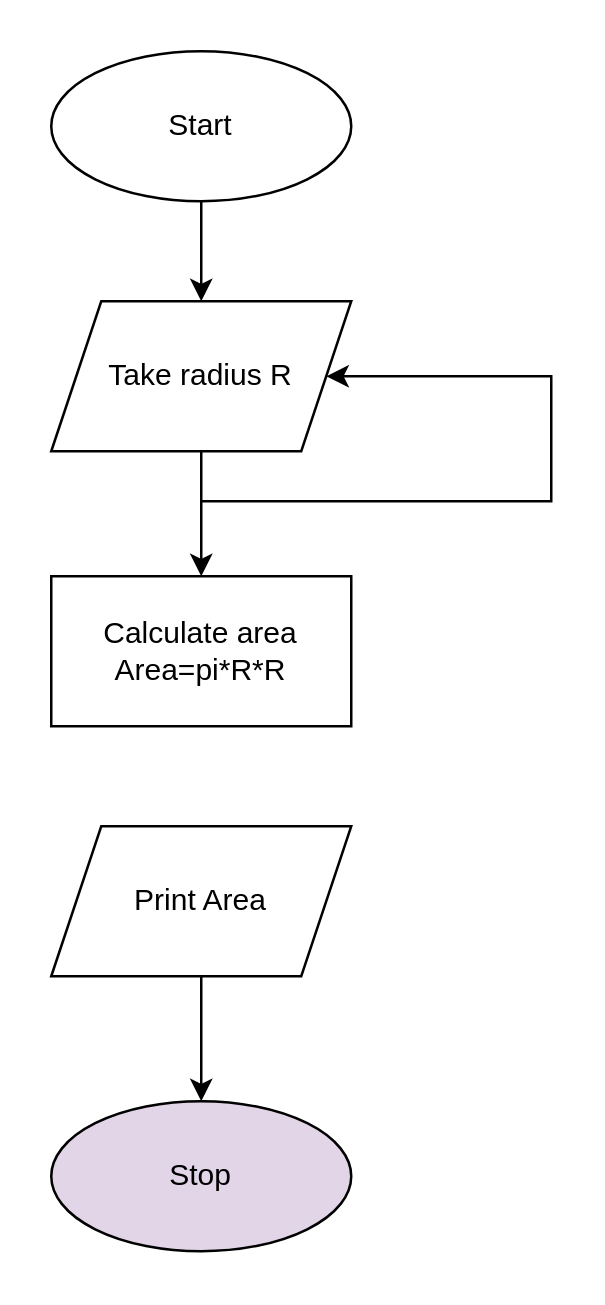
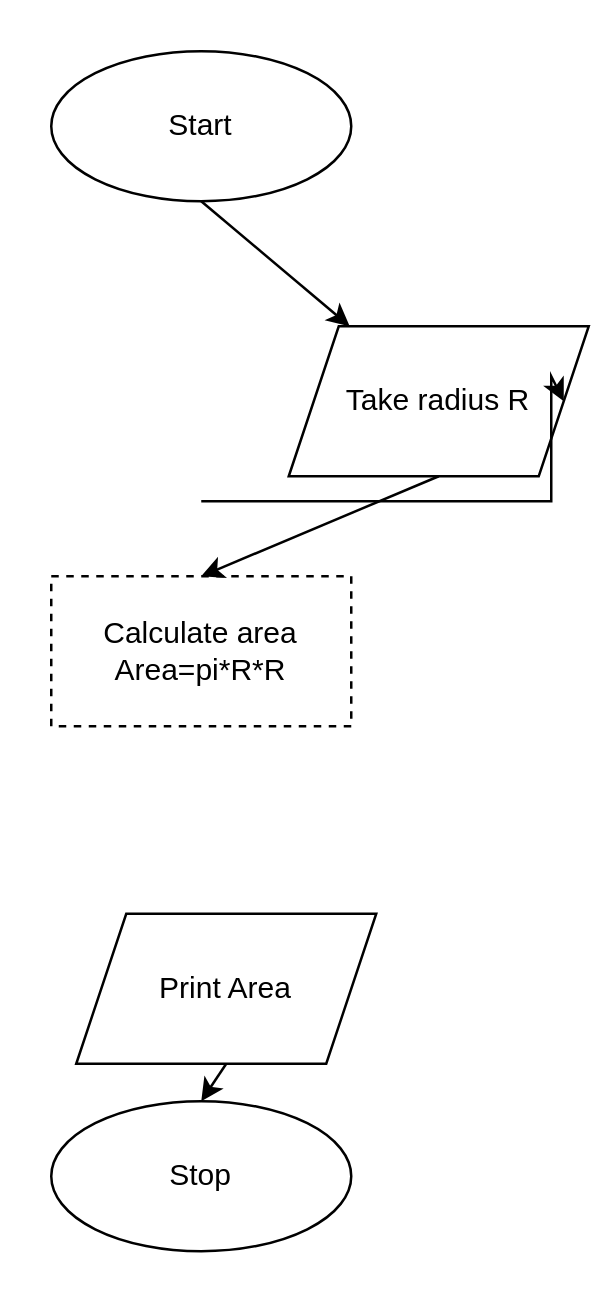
(201, 376) -> (439, 401)
(201, 651) -> (201, 651)
(201, 901) -> (226, 989)
(201, 1176) -> (201, 1176)
